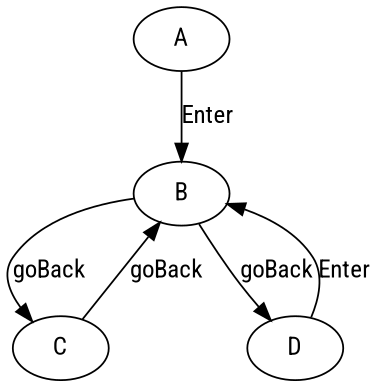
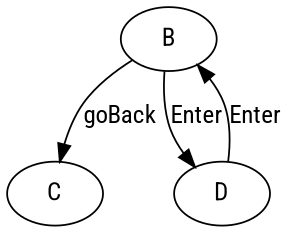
(182, 39) -> none
(277, 271) -> (197, 116)
(115, 278) -> none
